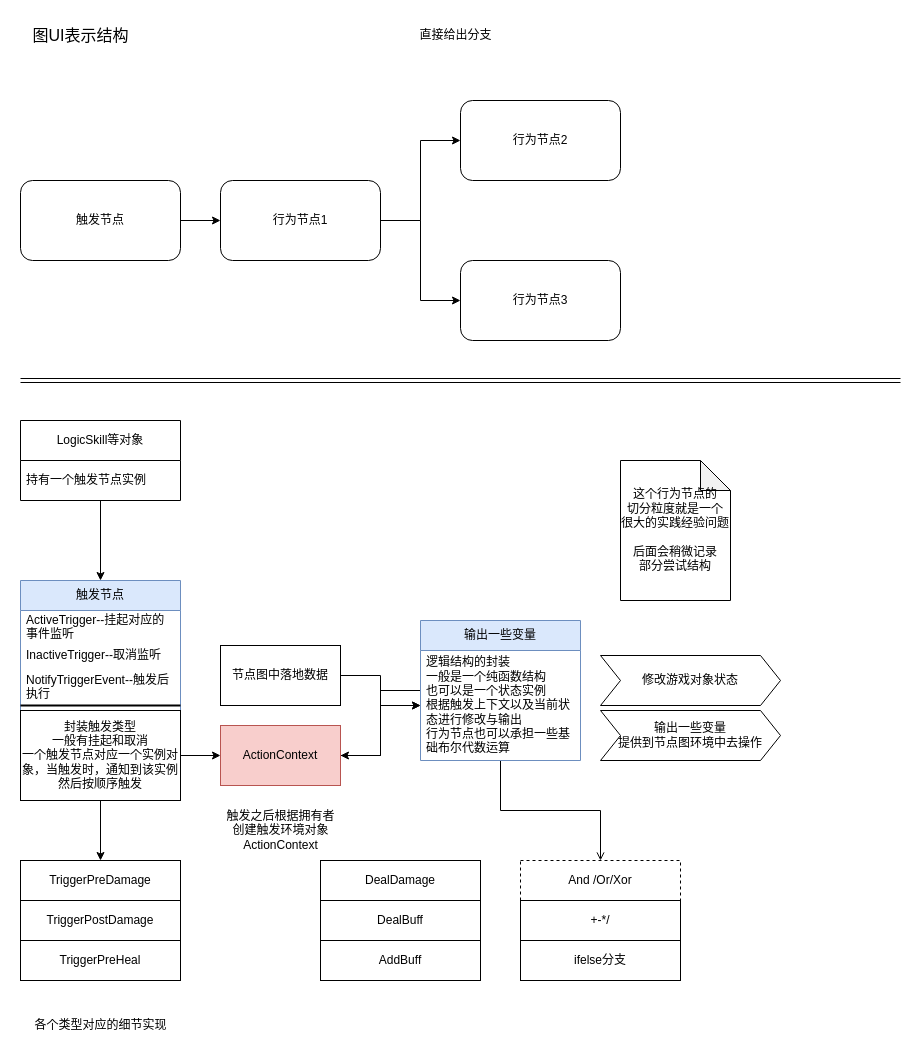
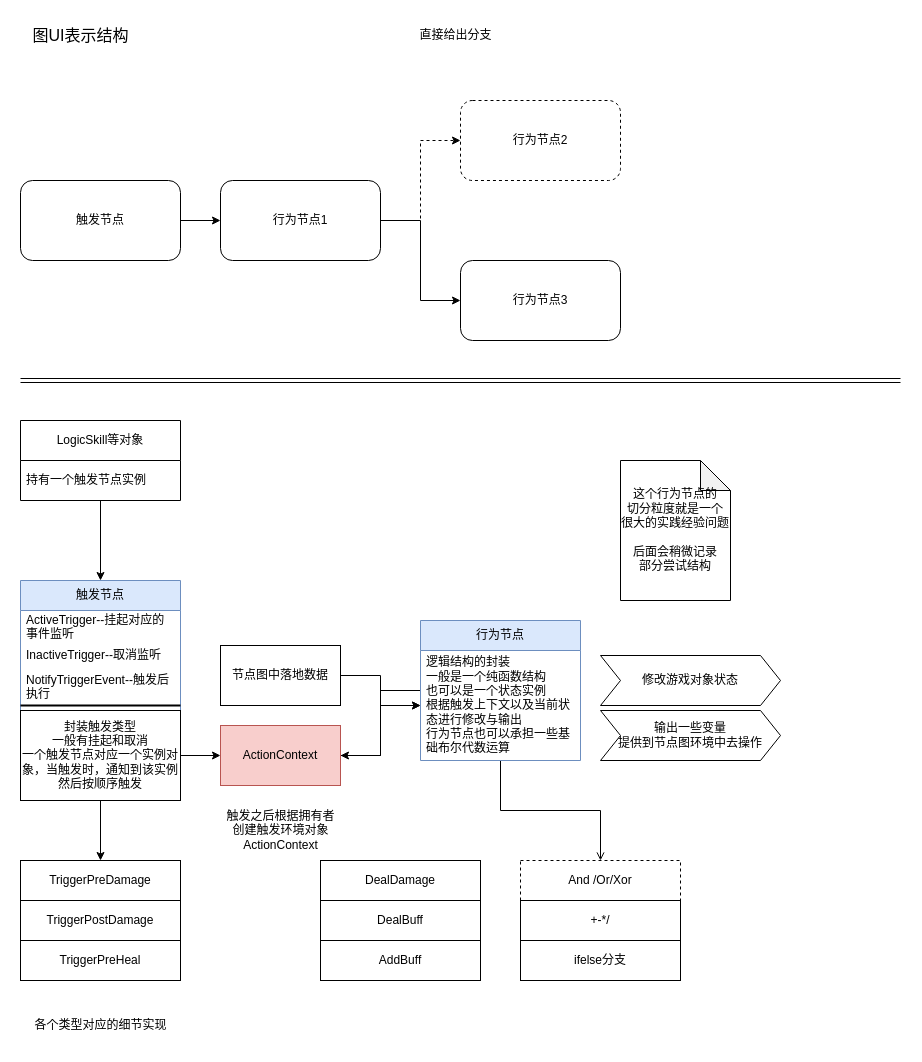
(541, 141) -> (541, 141)
(421, 165) -> (421, 165)
(501, 636) -> (501, 636)
